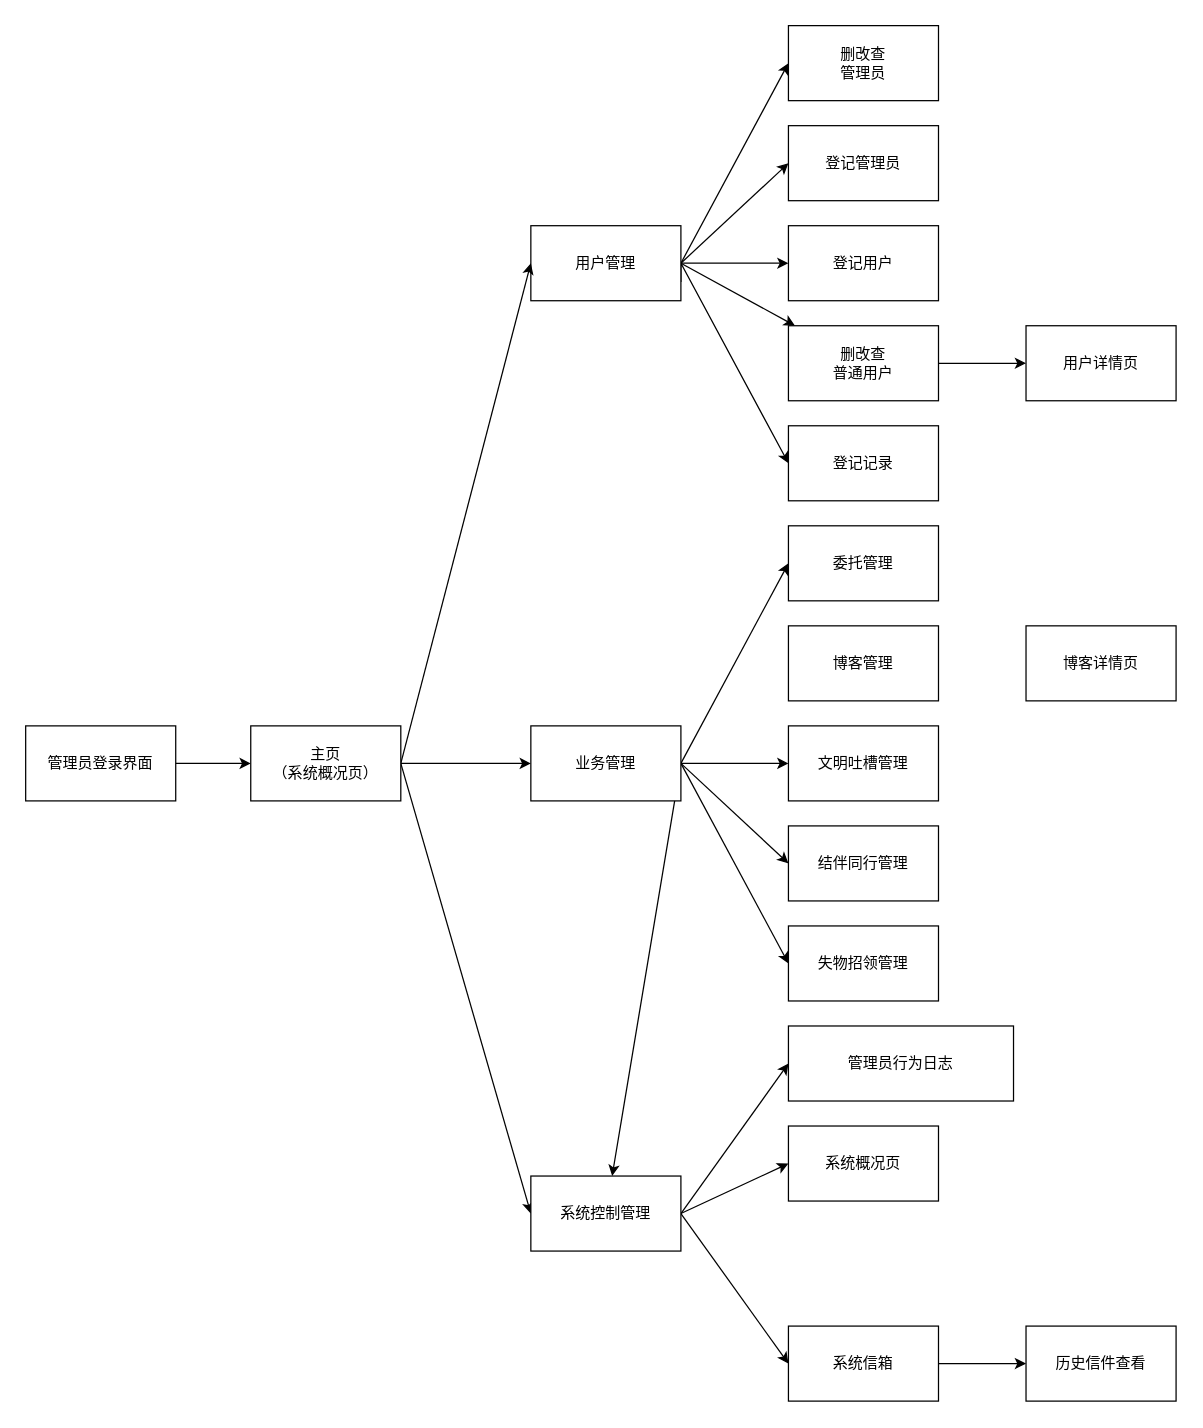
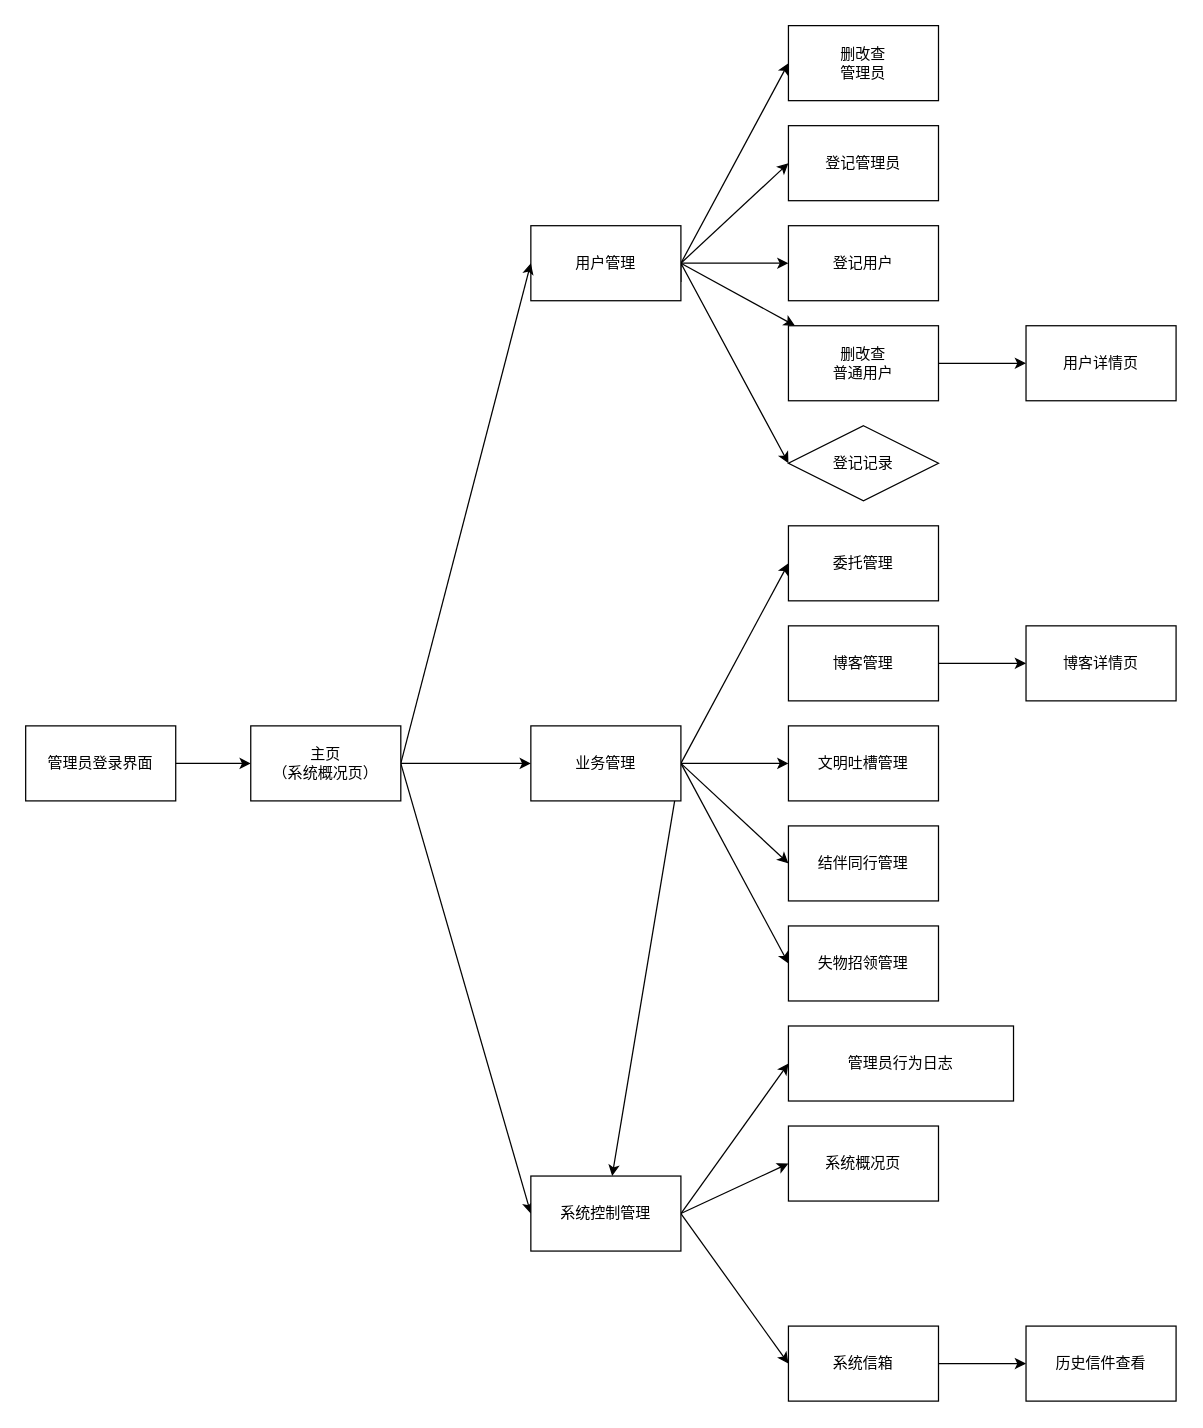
(863, 463) -> (863, 463)
none -> (977, 663)
